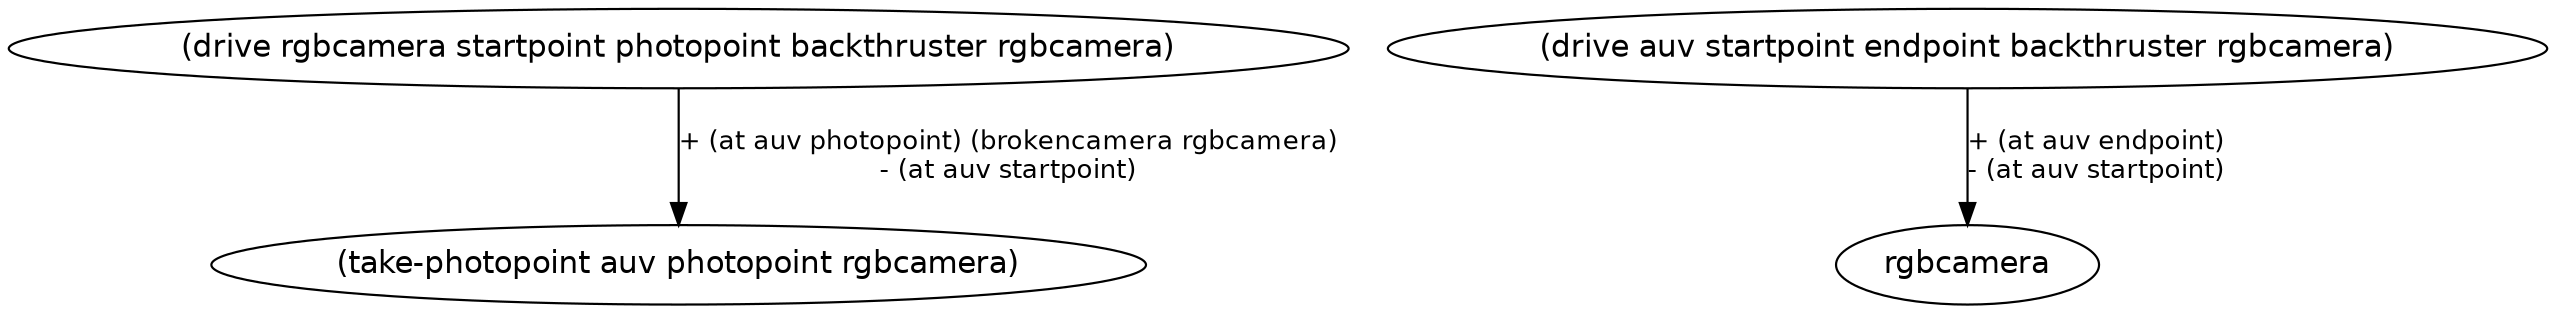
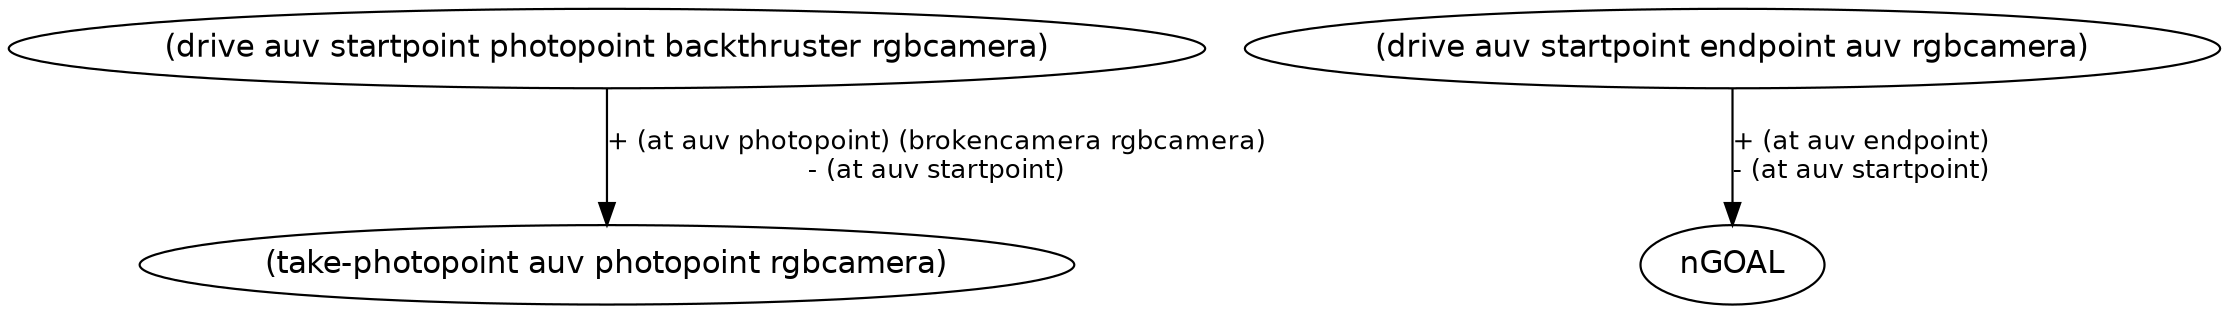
(679, 49) -> (607, 49)
(1968, 49) -> (1733, 49)
(1968, 265) -> (1733, 265)
